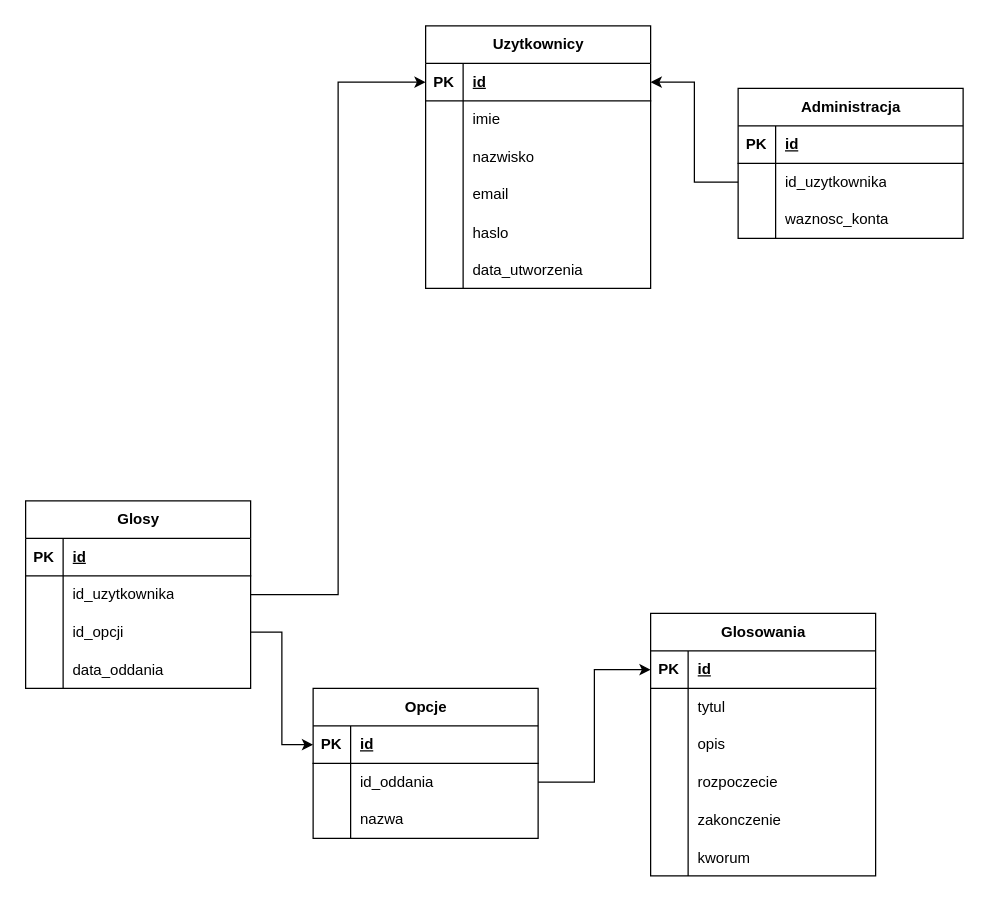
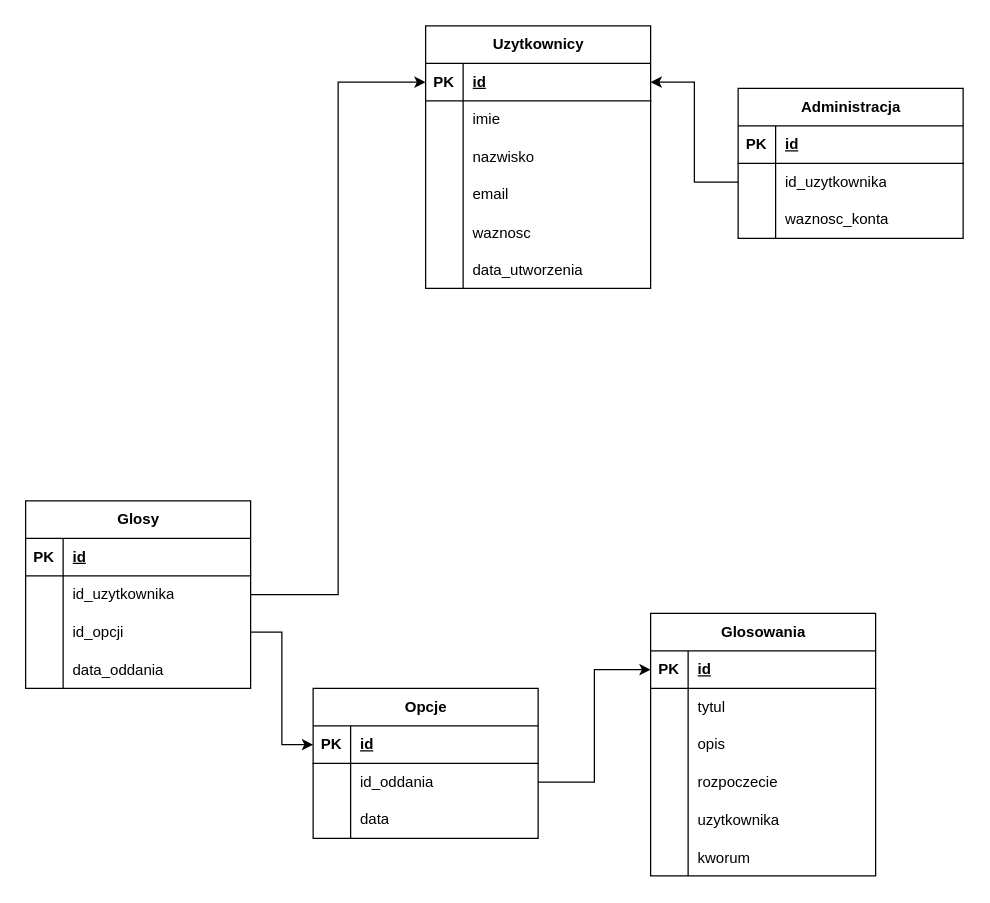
(492, 233) -> (502, 233)
(382, 819) -> (377, 819)
(742, 820) -> (742, 820)
